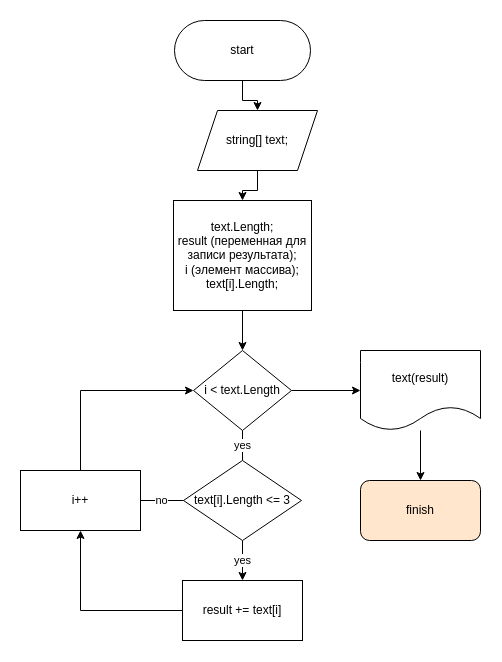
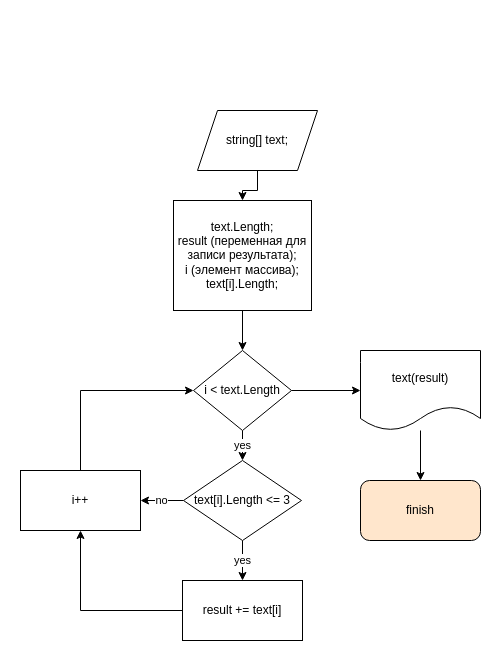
(243, 51) -> none
(243, 100) -> none
(243, 455) -> (243, 452)
(146, 501) -> (148, 501)
